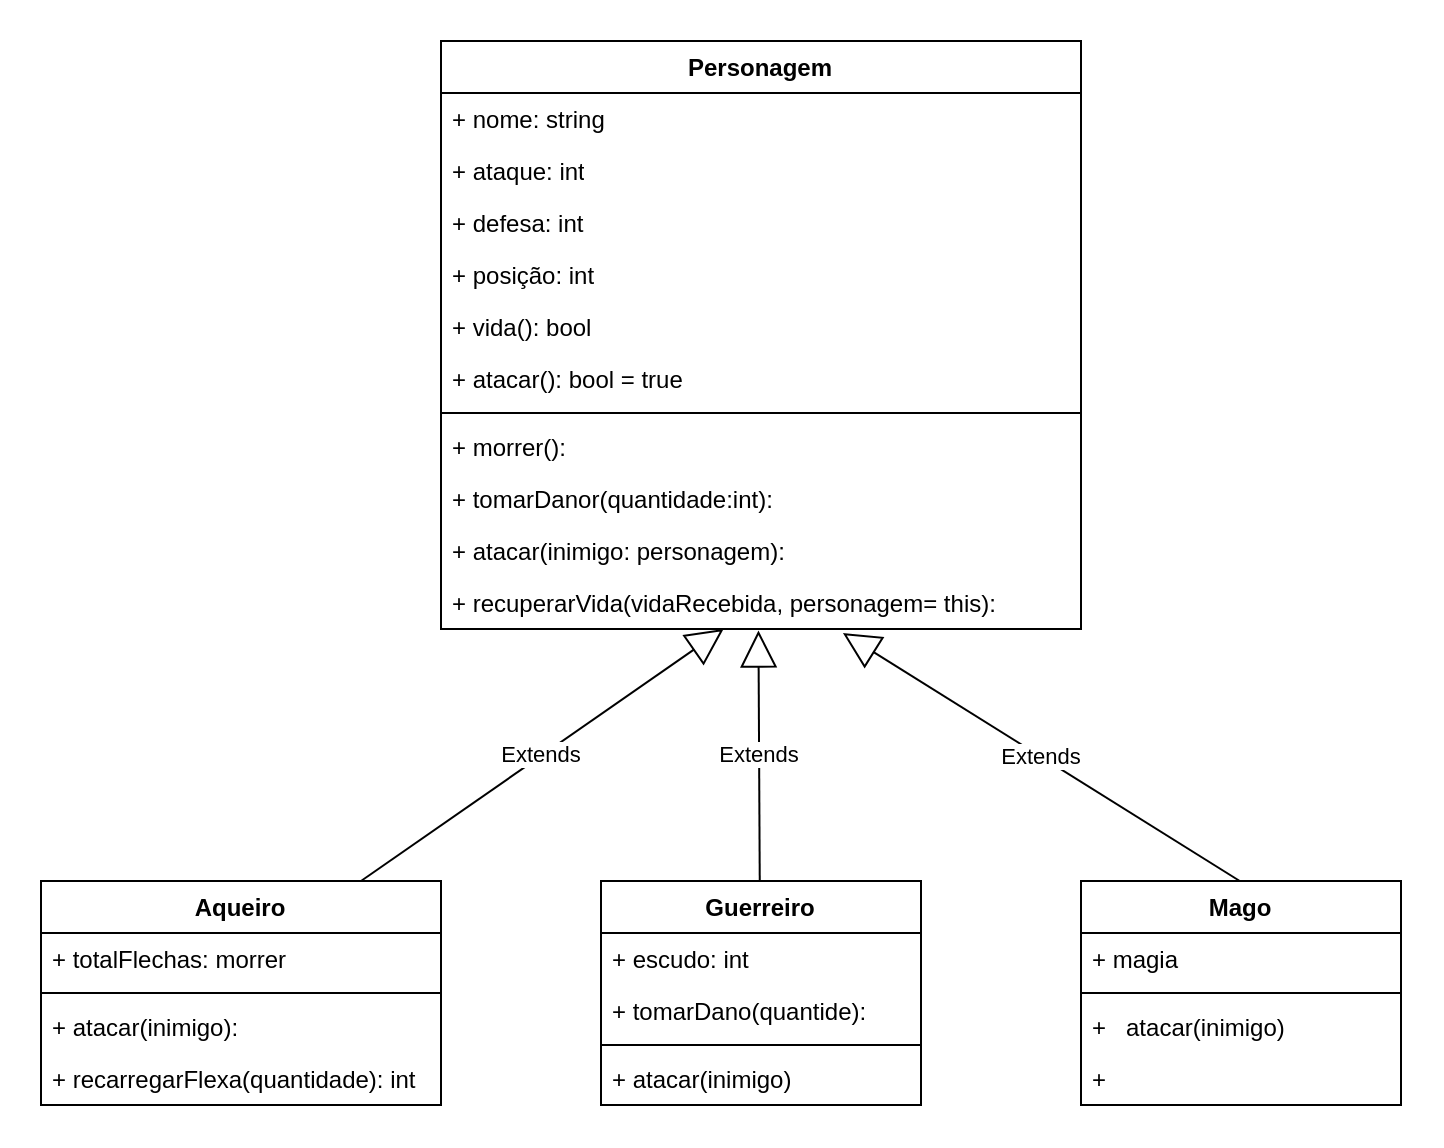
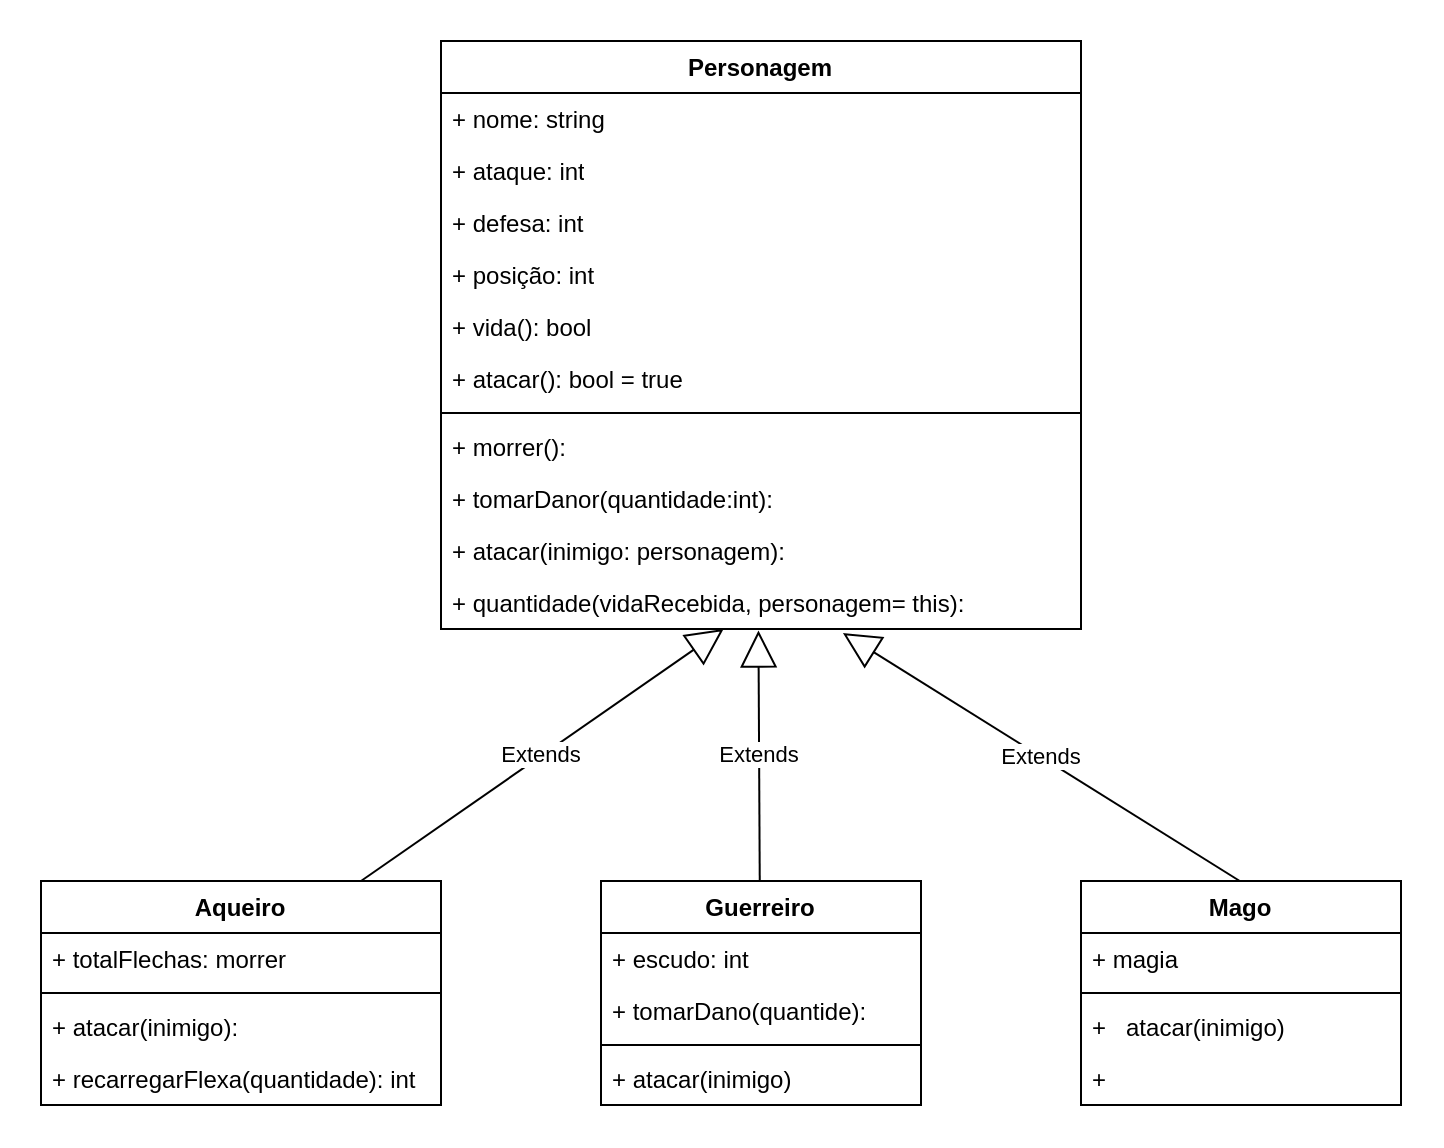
(747, 605) -> (727, 605)
